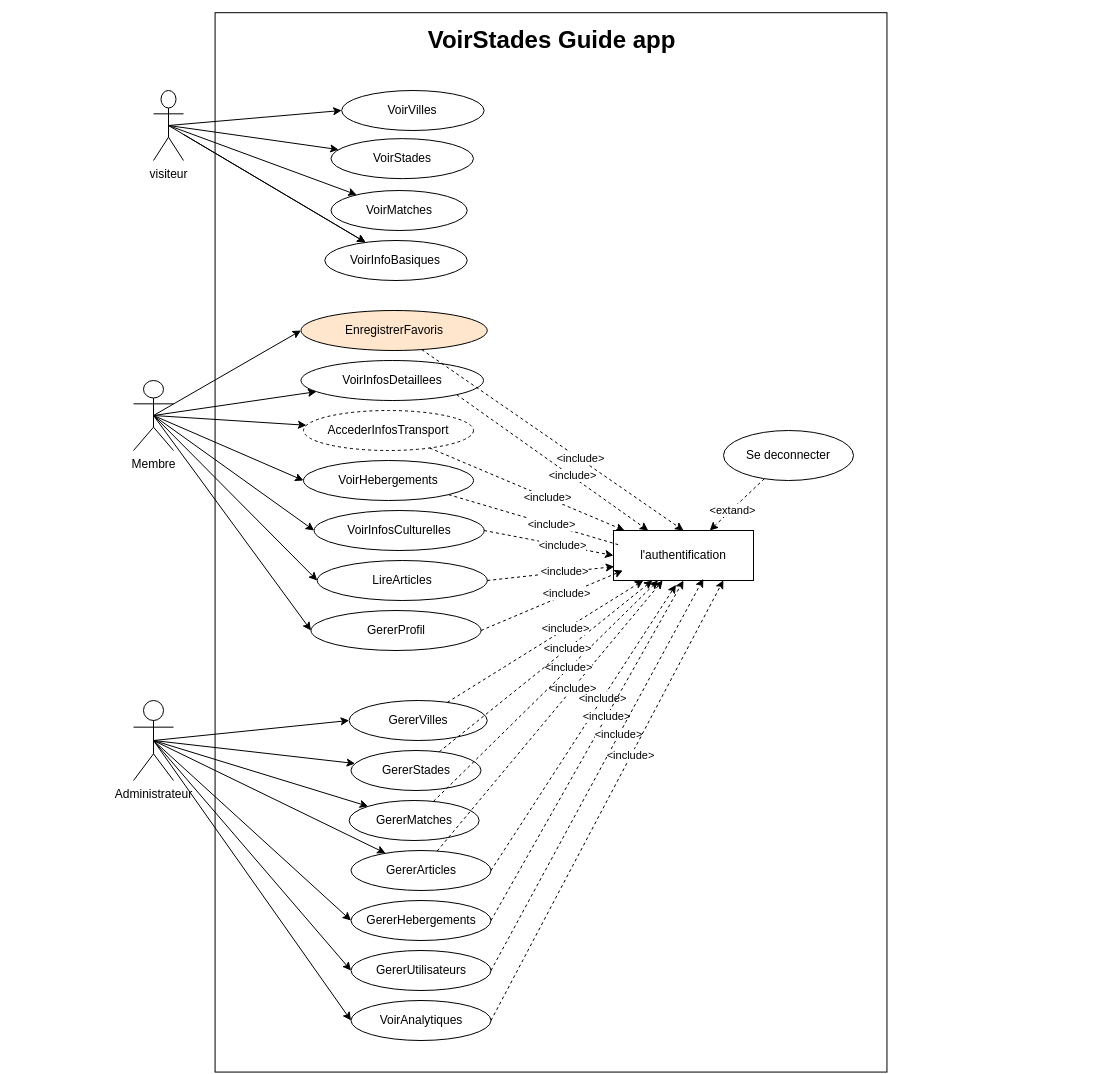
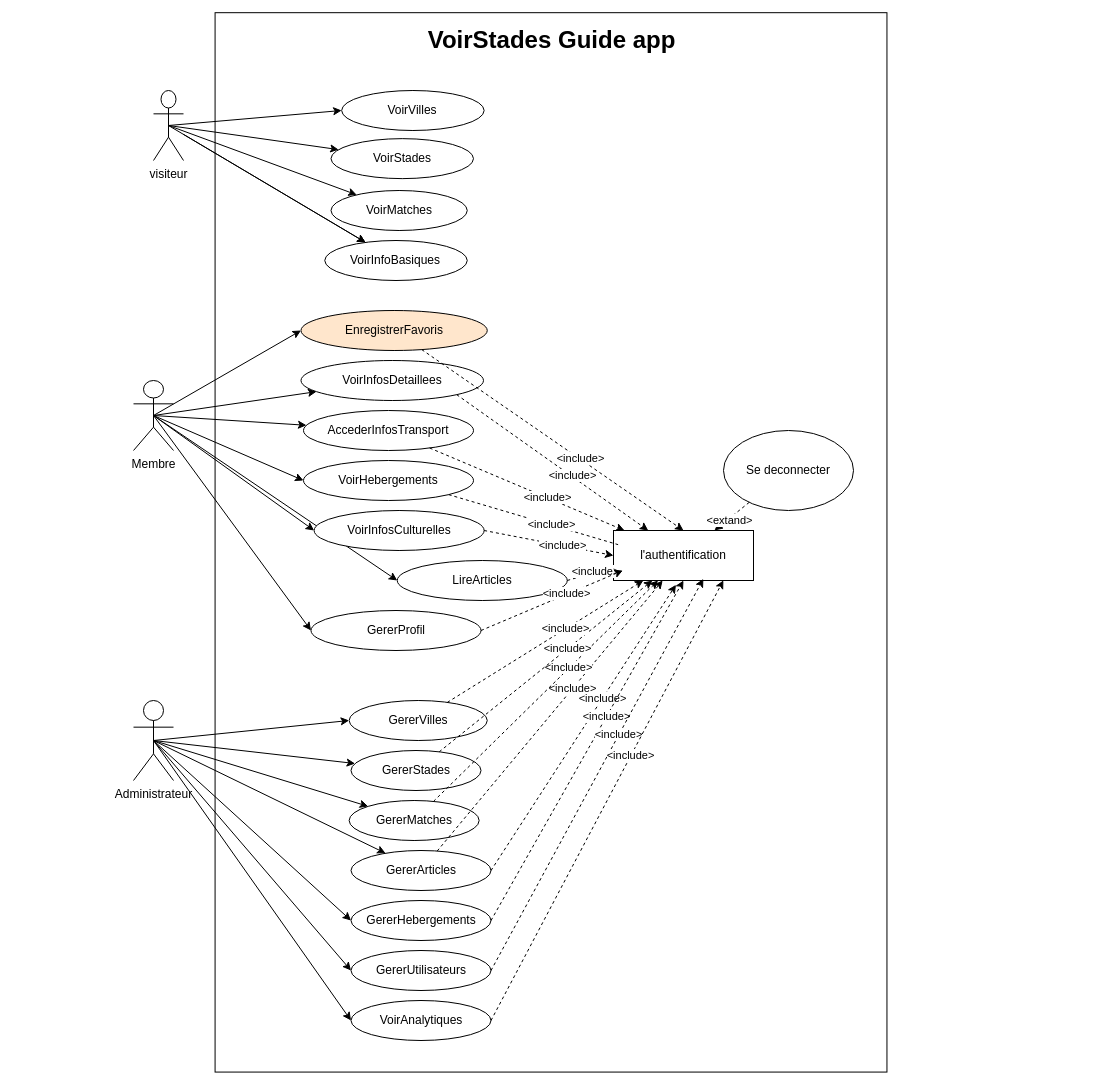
(389, 431) -> (389, 431)
(789, 456) -> (789, 471)
(402, 581) -> (482, 581)
